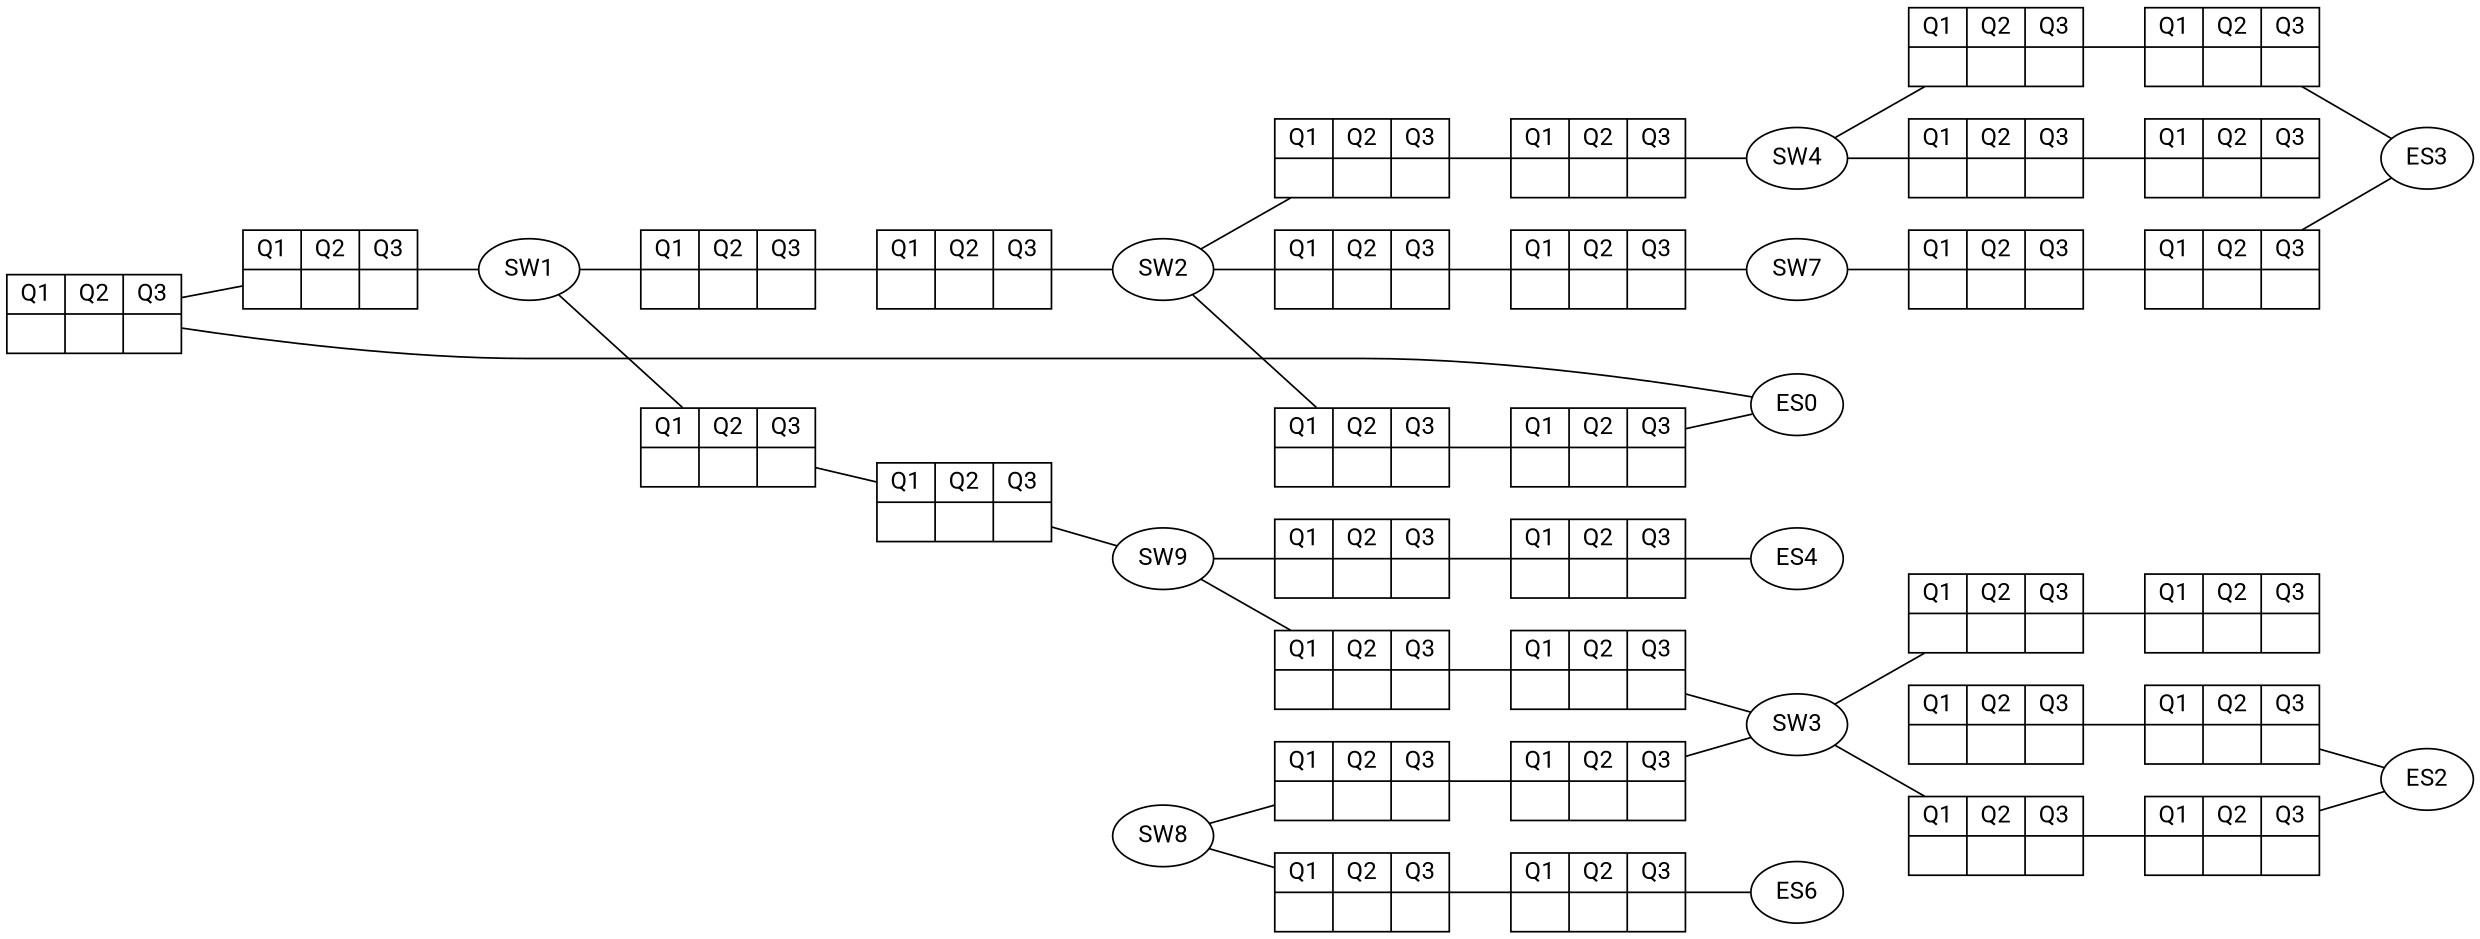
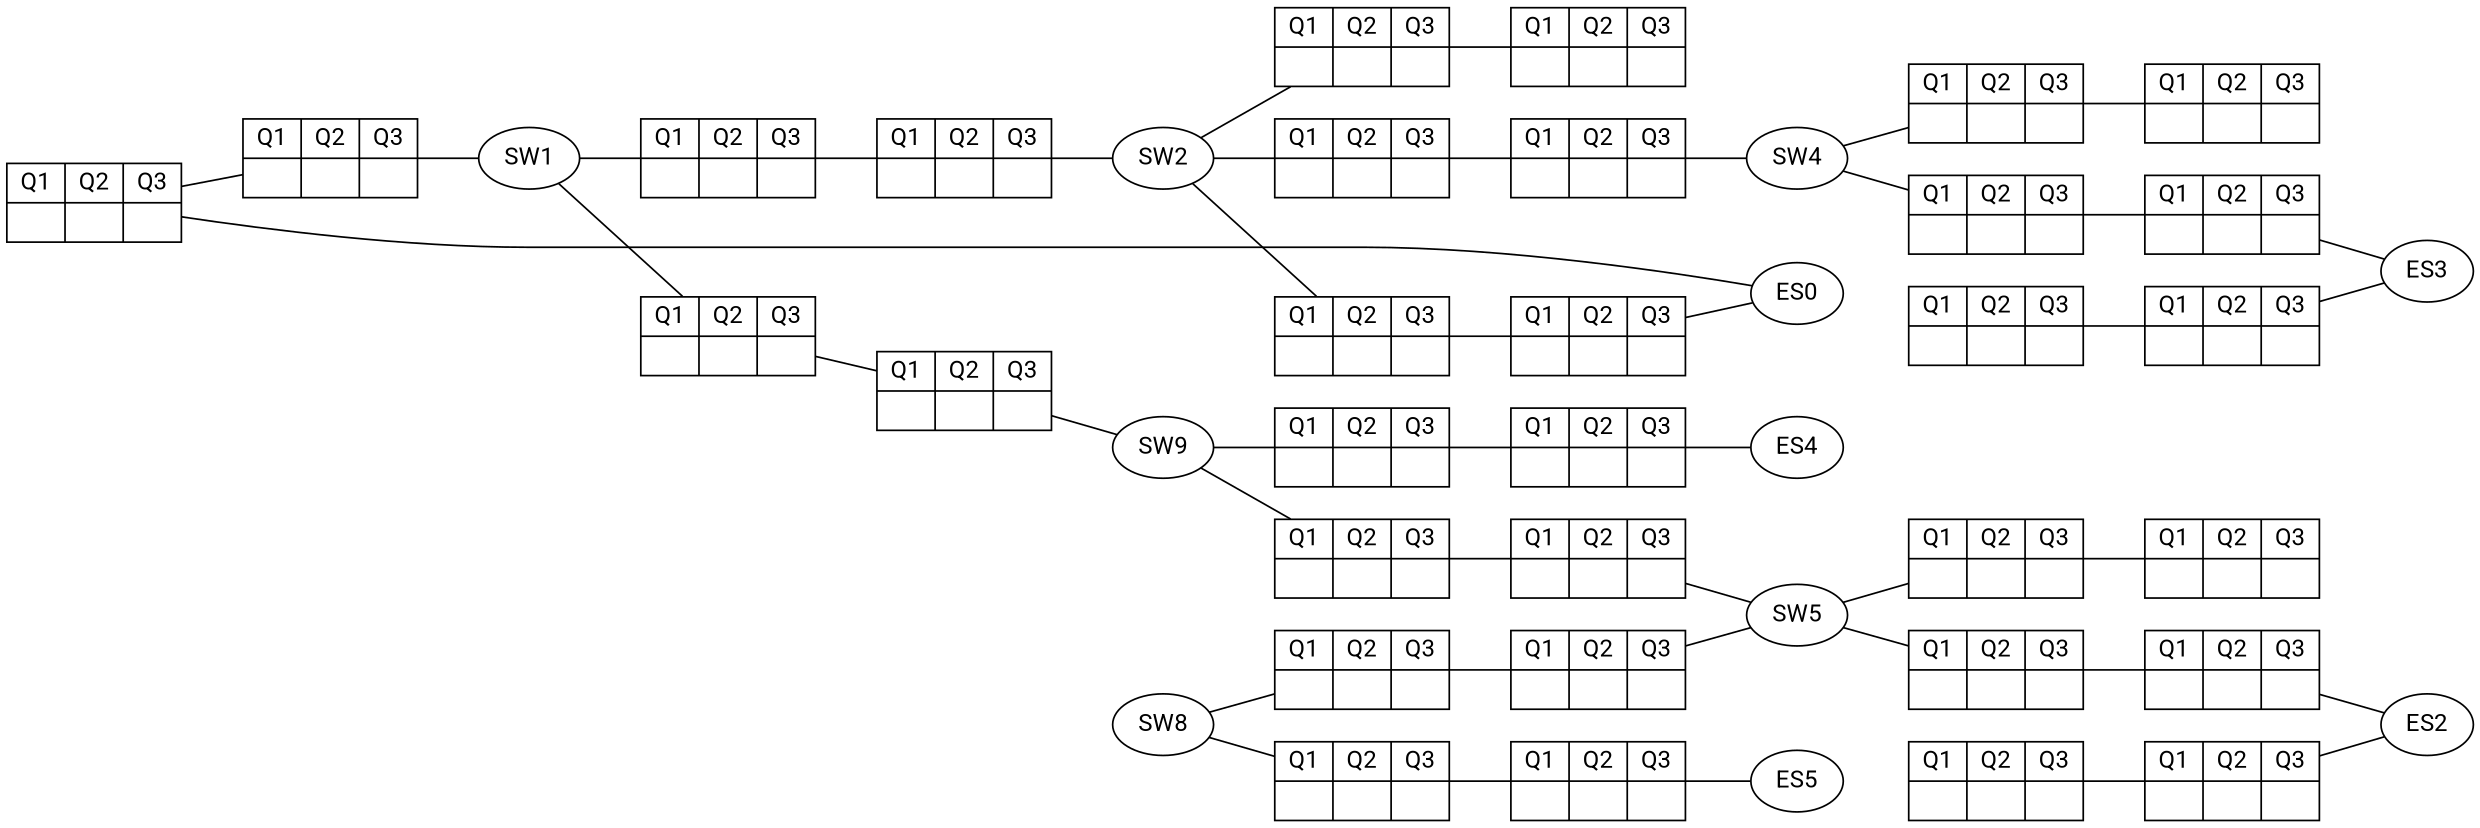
(1797, 270) -> none
(1797, 725) -> (1797, 615)
(1797, 892) -> (1797, 781)
